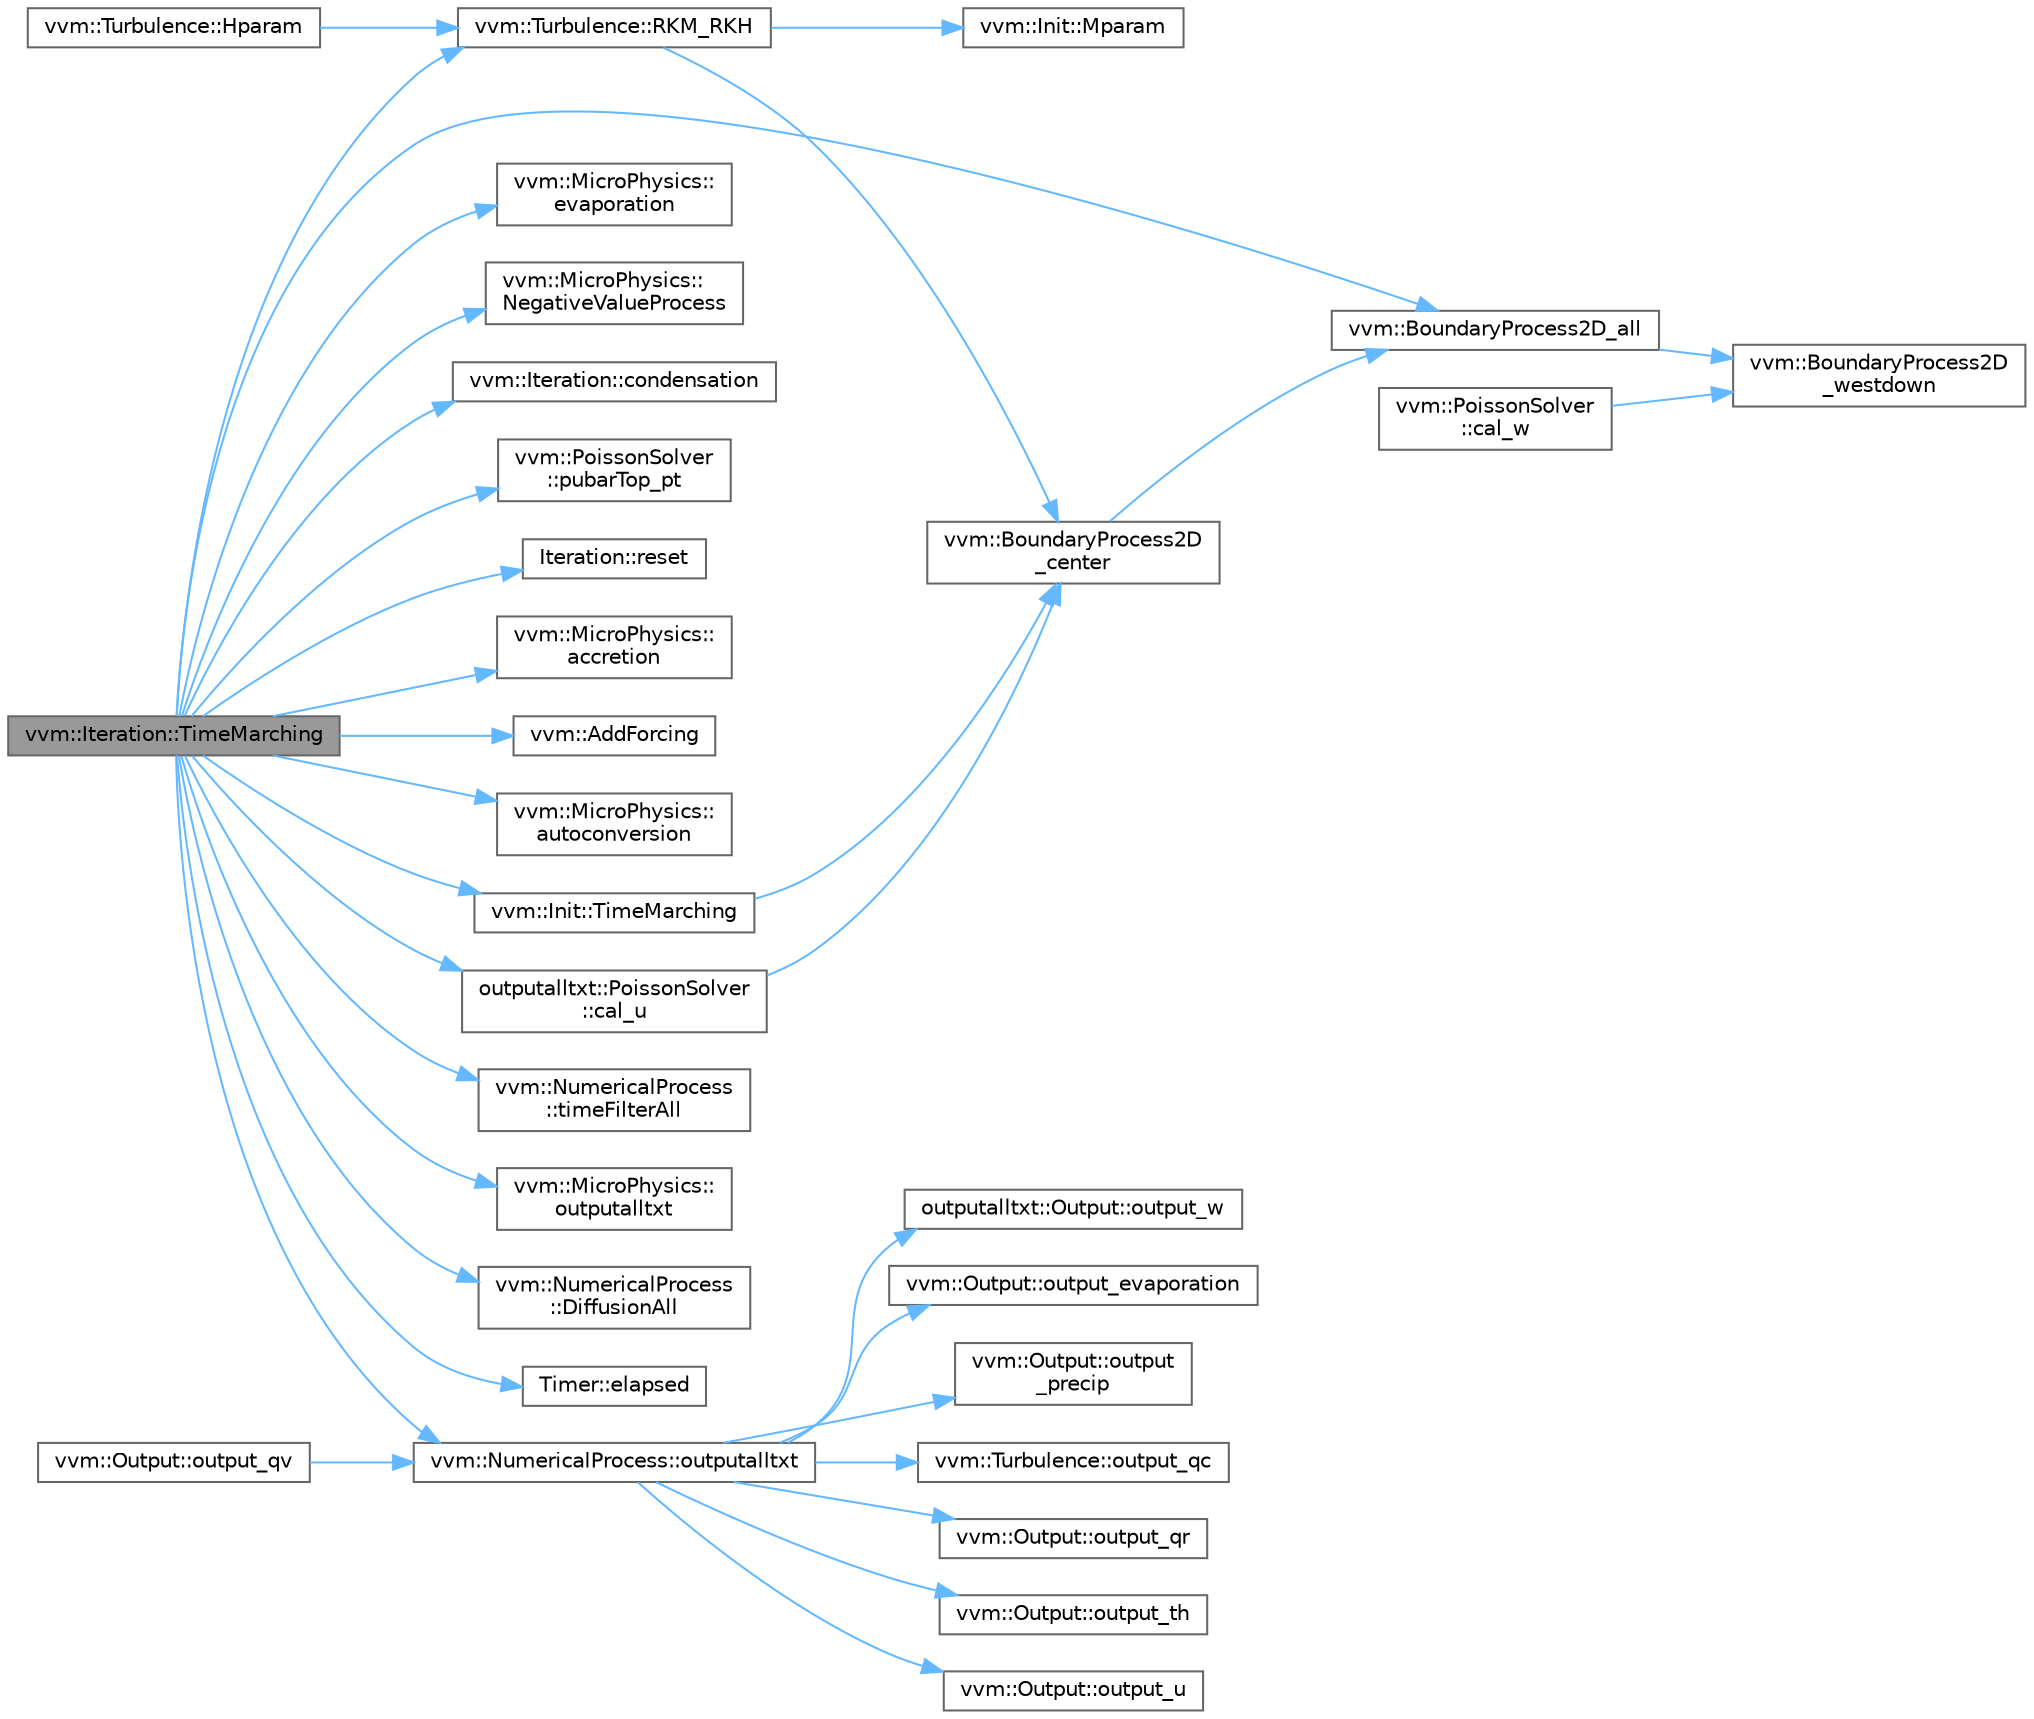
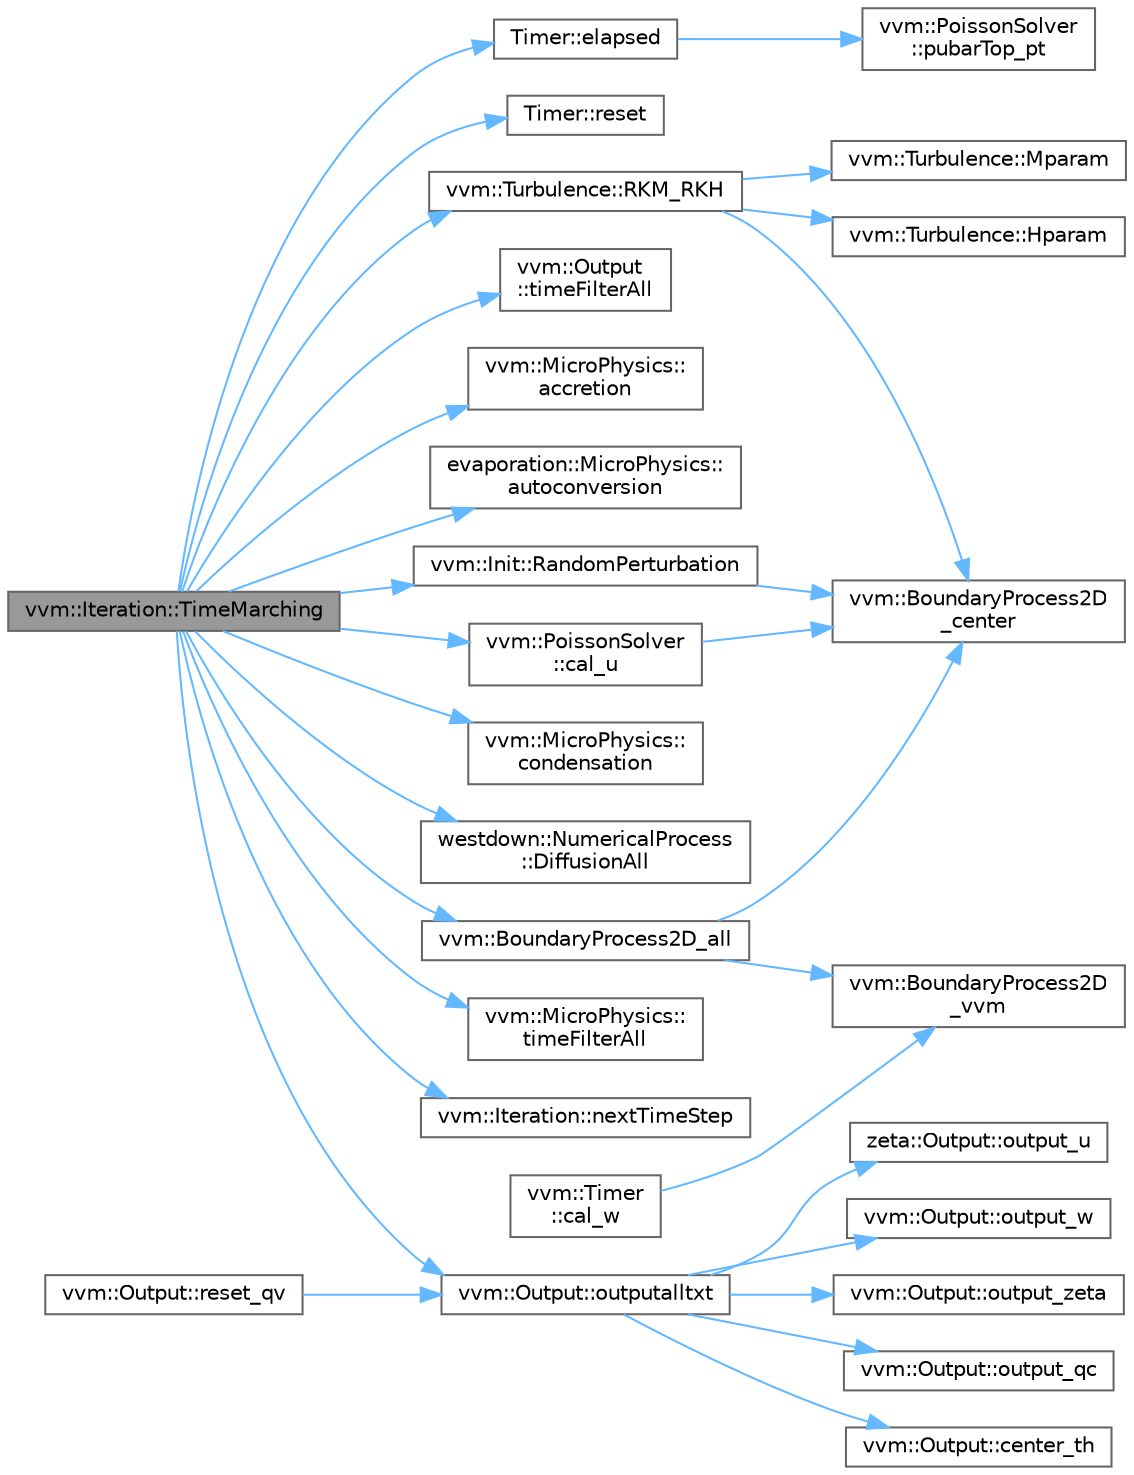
(379, 28) -> (777, 213)
(1073, 28) -> (979, 161)
(614, 195) -> (586, 1029)
(614, 293) -> none
(1879, 376) -> (979, 996)
(614, 382) -> (586, 1118)
(1495, 419) -> (586, 1206)
(1231, 427) -> (856, 811)
(614, 559) -> (586, 115)
(320, 585) -> (759, 39)
(614, 736) -> none
(614, 824) -> (586, 478)
(614, 913) -> (586, 566)
(614, 1001) -> (586, 655)
(614, 1100) -> (586, 280)
(614, 1199) -> (586, 753)
(1073, 1209) -> (979, 1219)
(1073, 1285) -> (979, 1295)
(614, 1298) -> (586, 852)
(1073, 1374) -> none
(174, 1462) -> (174, 1295)
(614, 1462) -> (586, 1295)
(1073, 1462) -> (979, 1371)
(1073, 1539) -> none
(1073, 1615) -> (979, 1447)
(1073, 1691) -> (979, 1142)
